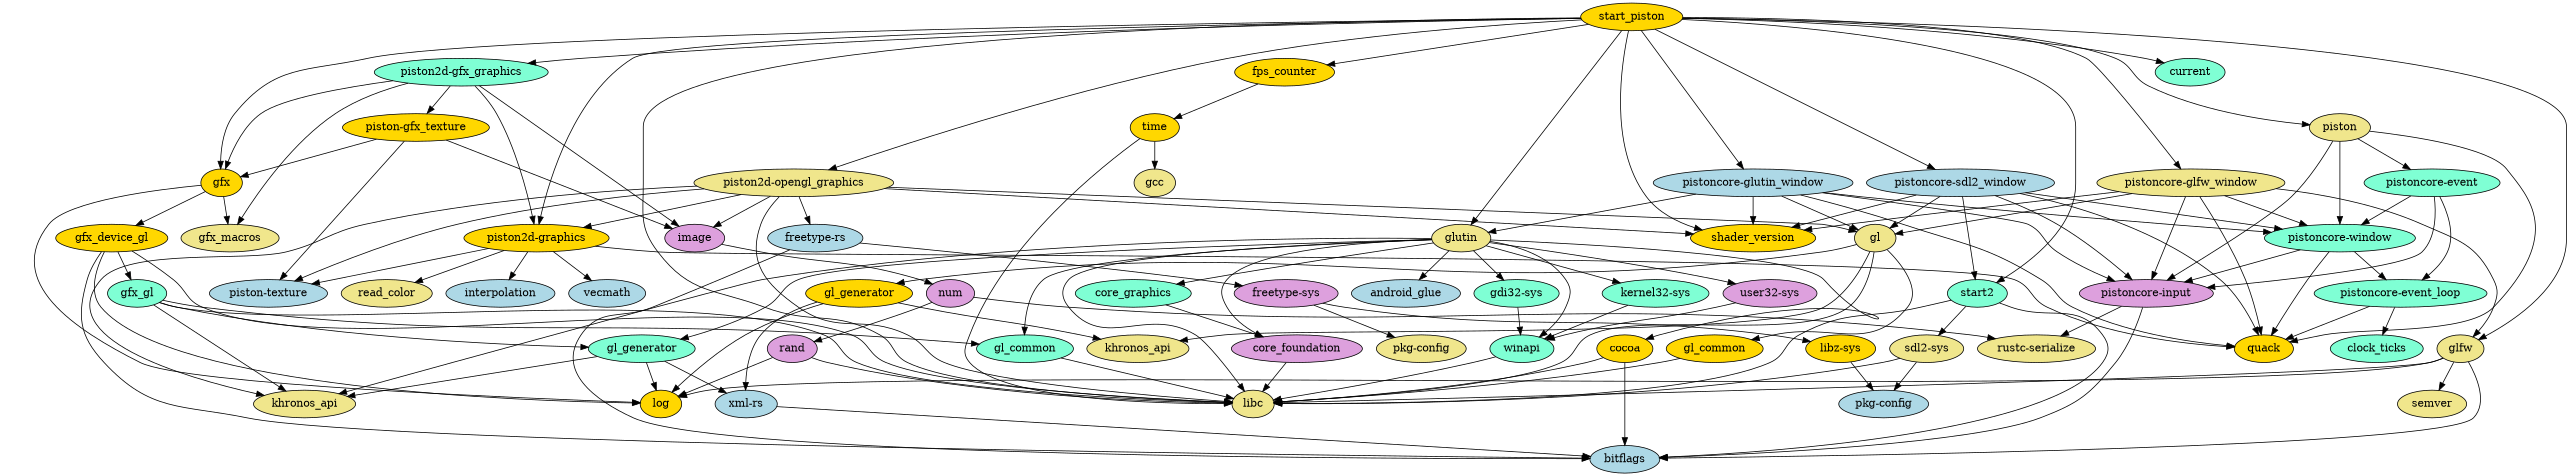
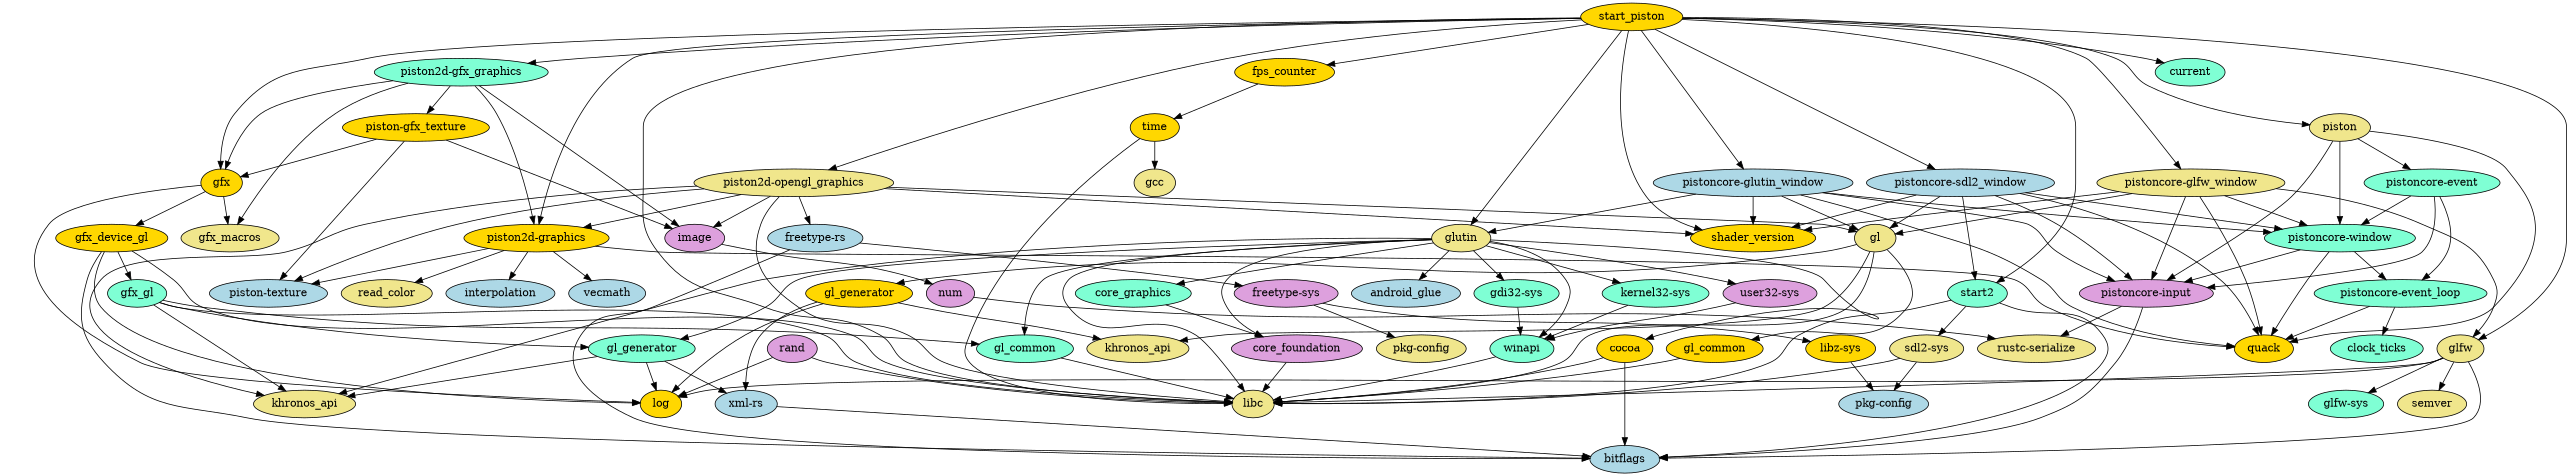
(880, 321) -> none
none -> (2346, 404)
